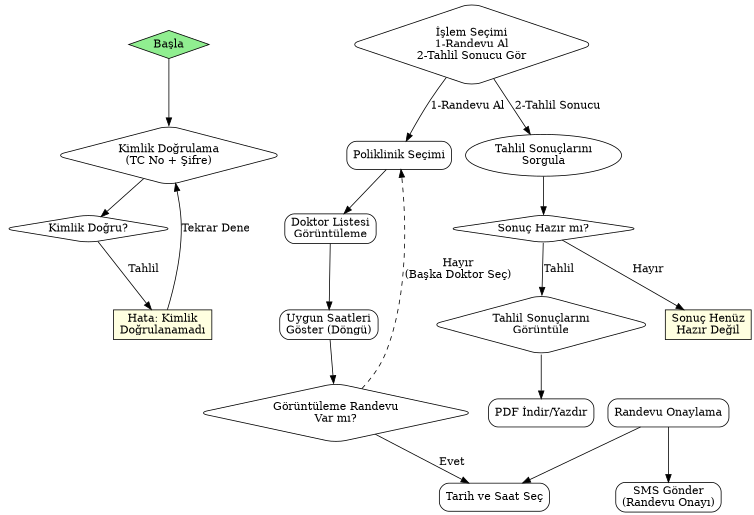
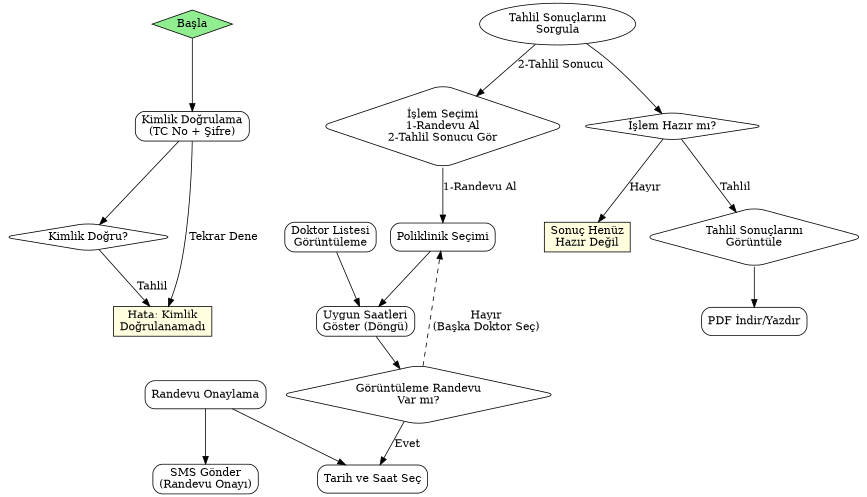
(510, 103) -> (509, 68)
(169, 155) -> (192, 126)
(368, 189) -> (407, 276)
(544, 229) -> (672, 126)
(180, 251) -> (187, 221)
